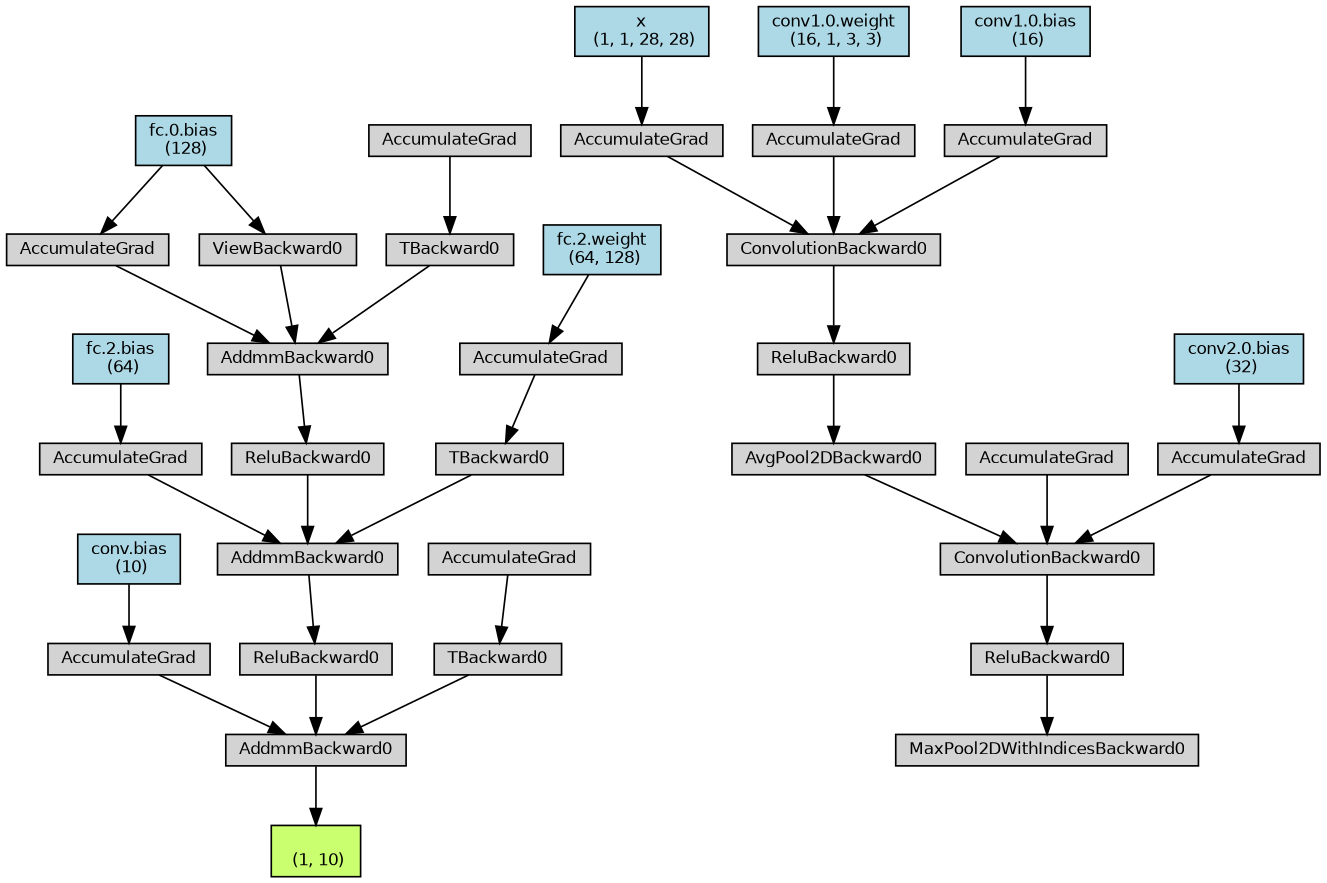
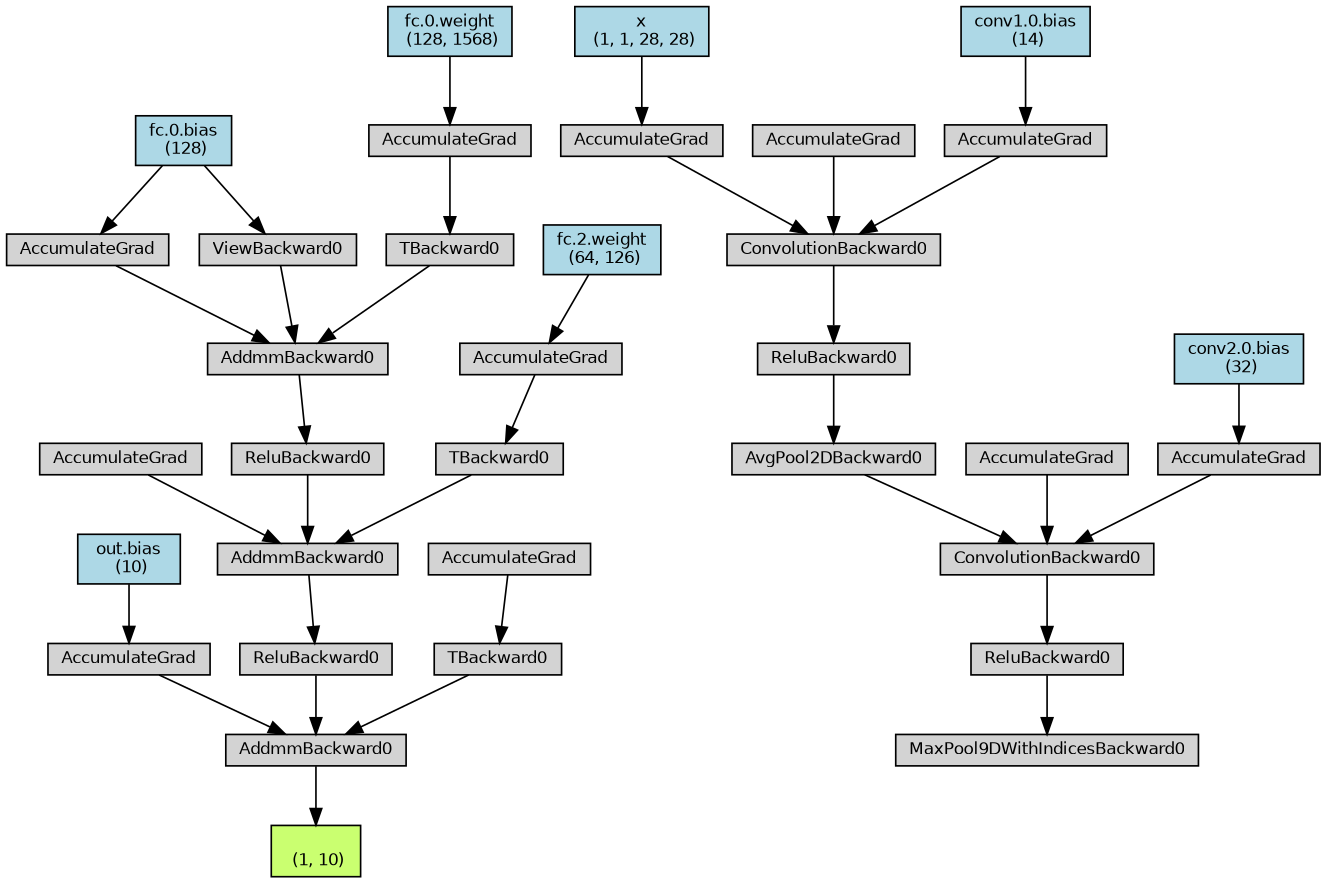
none -> (450, 31)
(834, 31) -> none
(1026, 31) -> (1026, 31)
(602, 250) -> (602, 250)
(121, 359) -> none
(129, 559) -> (129, 559)
(1047, 750) -> (1047, 750)
